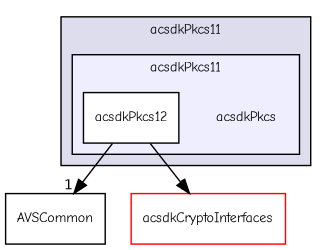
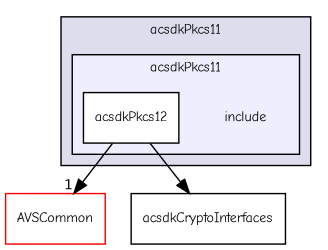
(246, 118) -> (246, 118)
(55, 219) -> (55, 219)
(208, 219) -> (208, 219)
